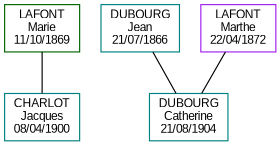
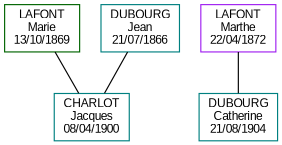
(42, 28) -> (42, 28)
(164, 73) -> (116, 73)
